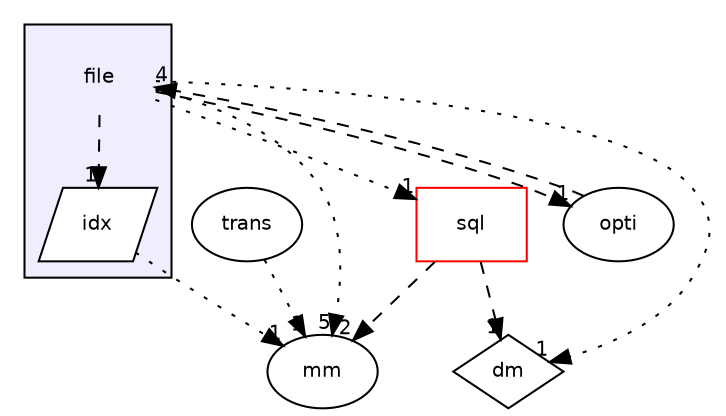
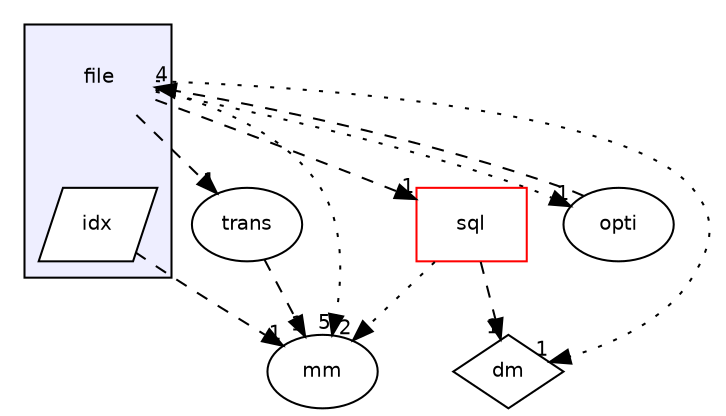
(356, 137) -> (356, 137)
(99, 141) -> (158, 136)
(318, 161) -> (318, 161)
(280, 289) -> (280, 289)
(200, 294) -> (200, 294)
(401, 294) -> (401, 294)
